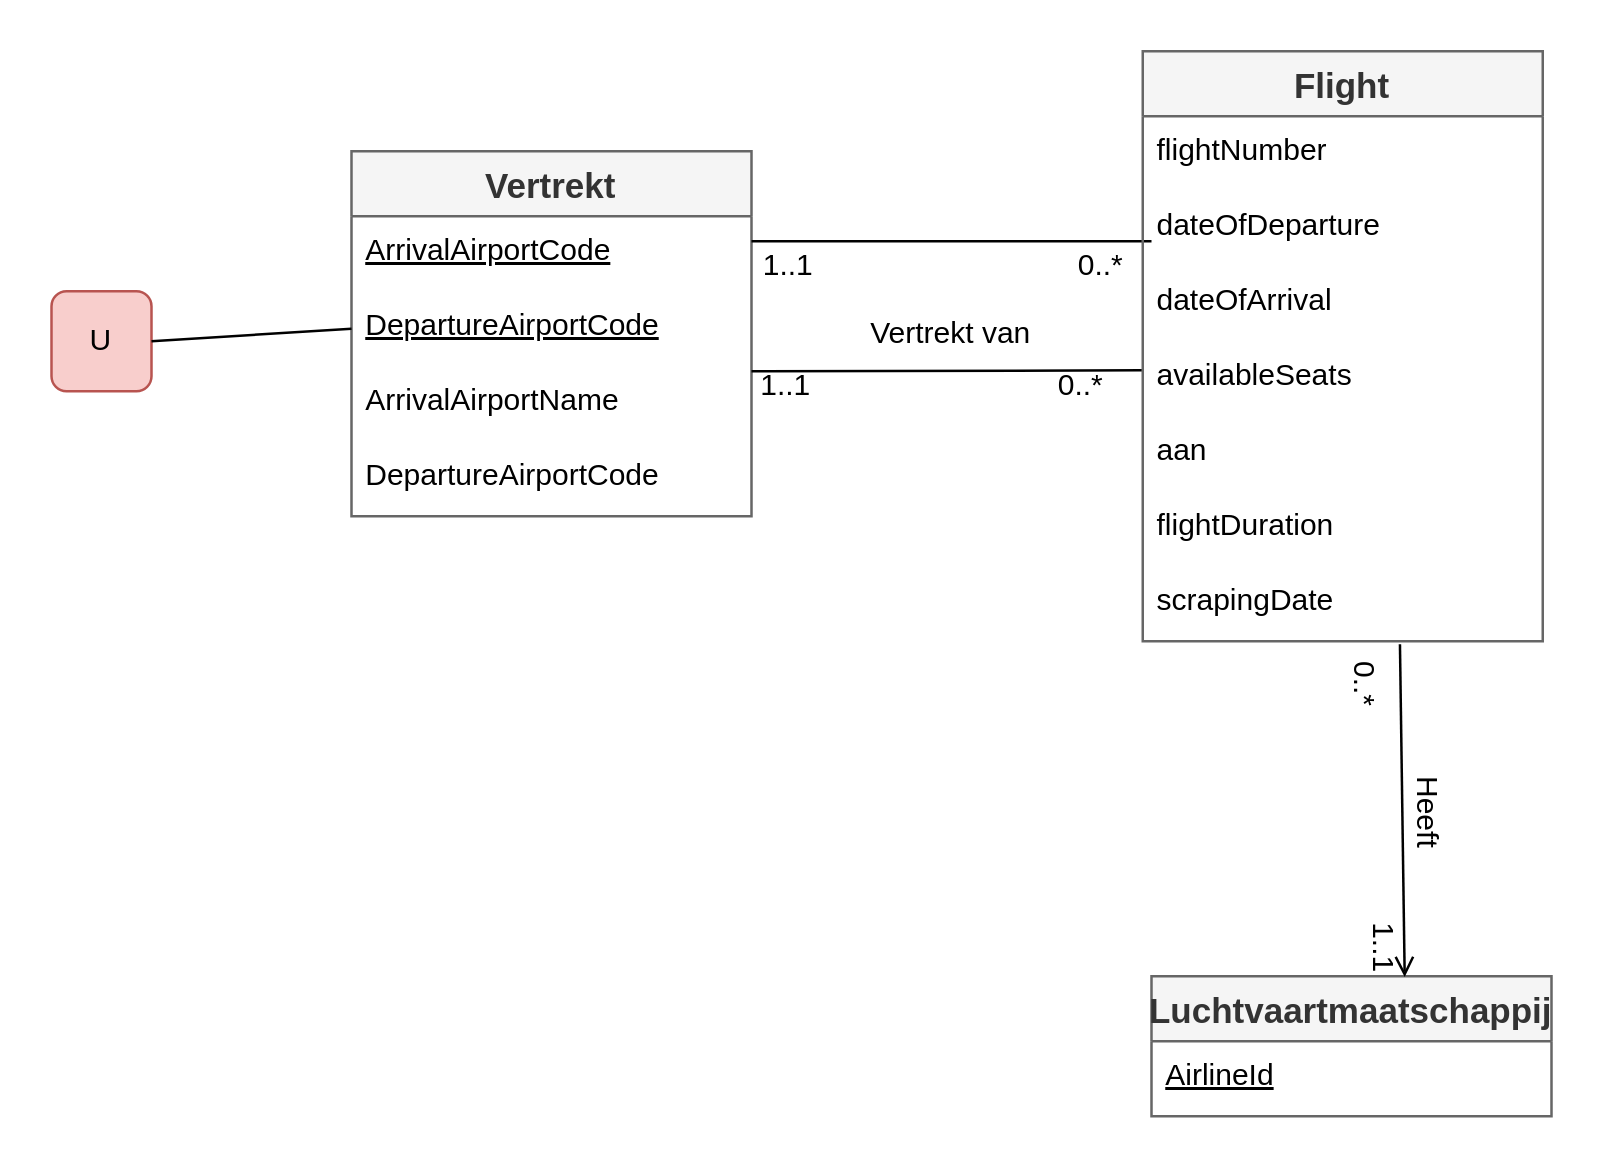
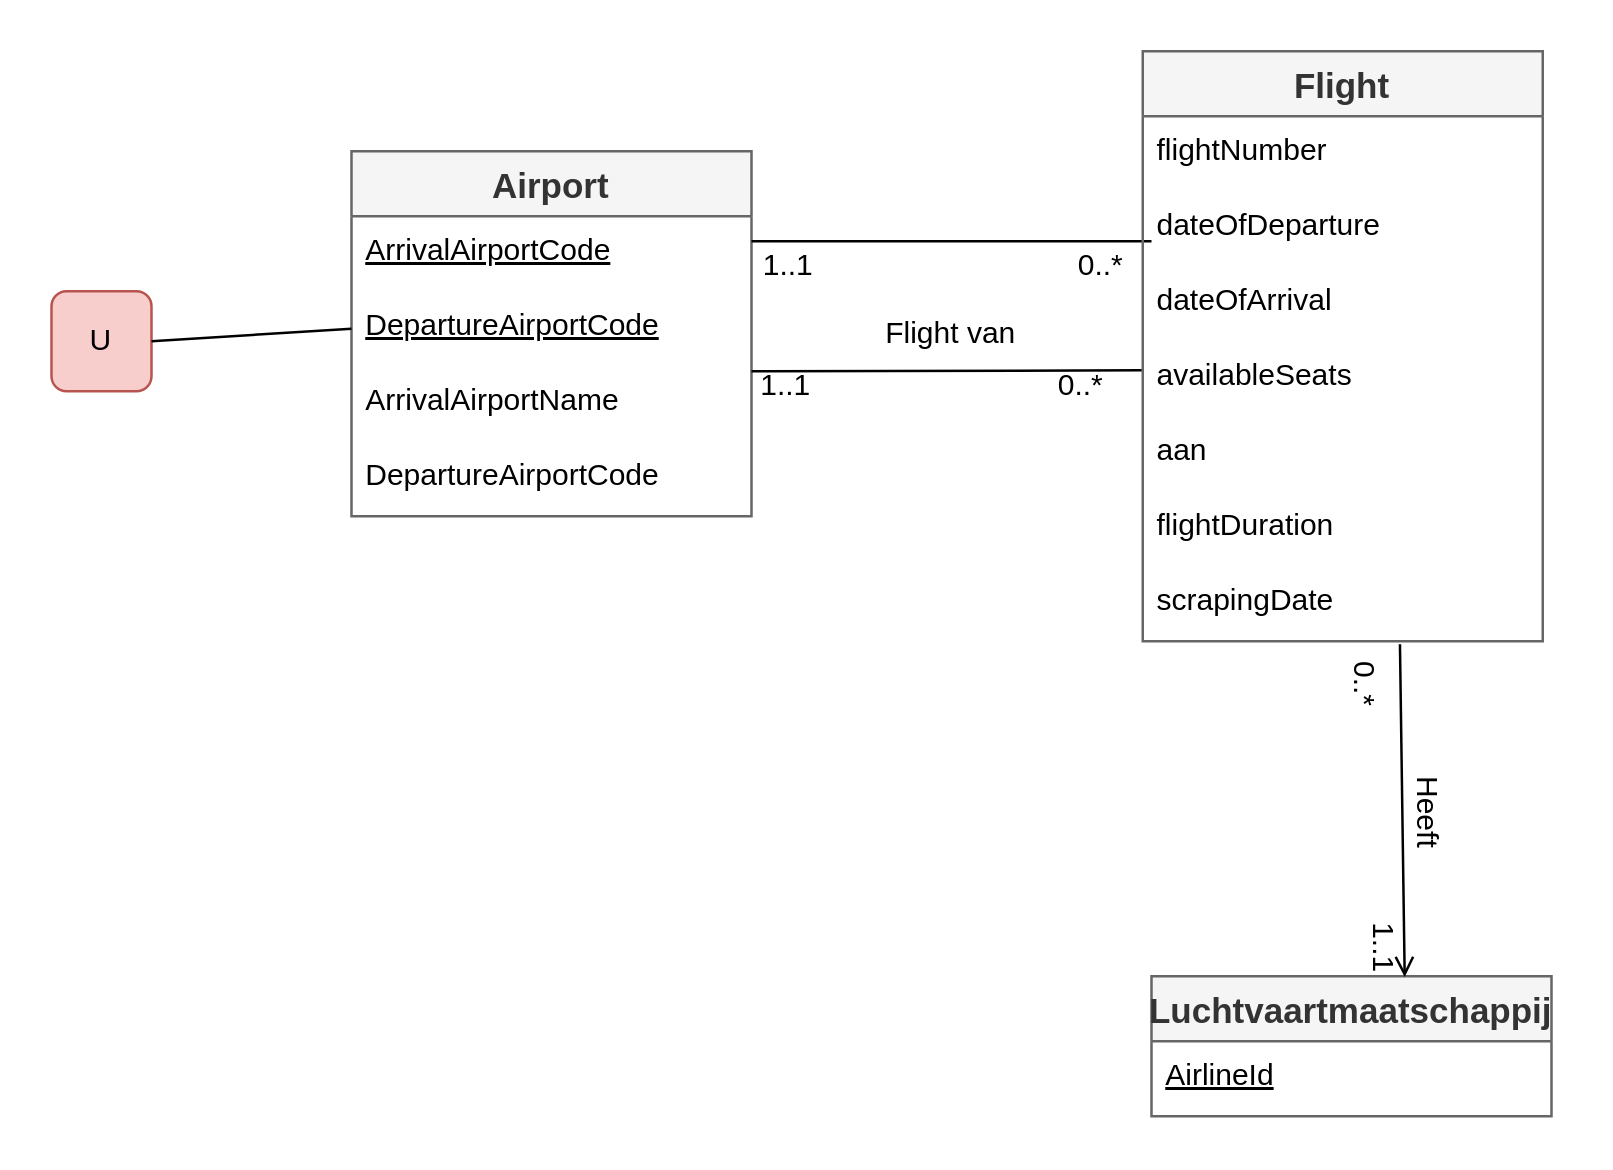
(550, 186) -> (550, 186)
(951, 334) -> (951, 334)
